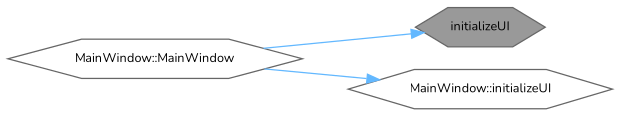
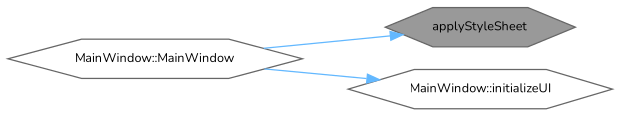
(480, 27) -> (480, 27)
